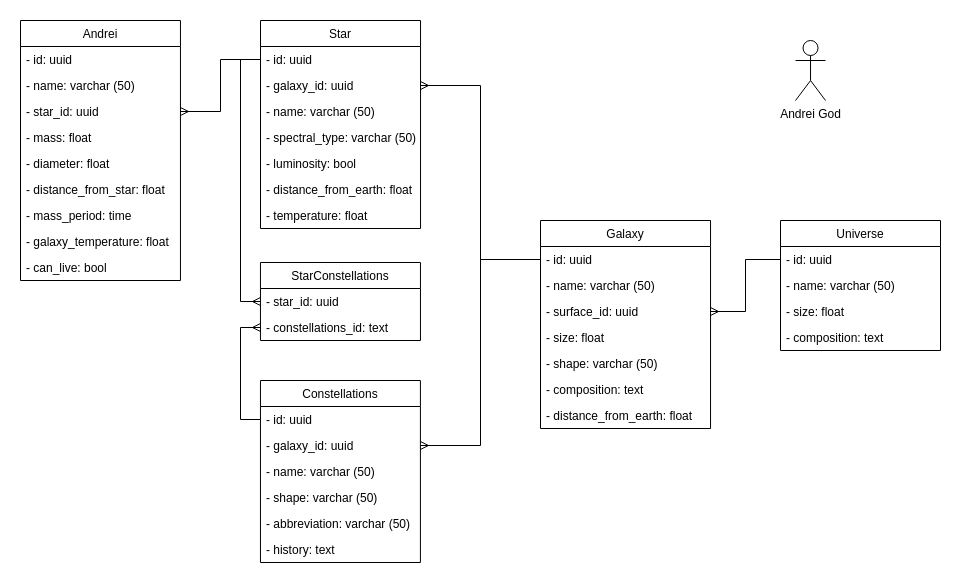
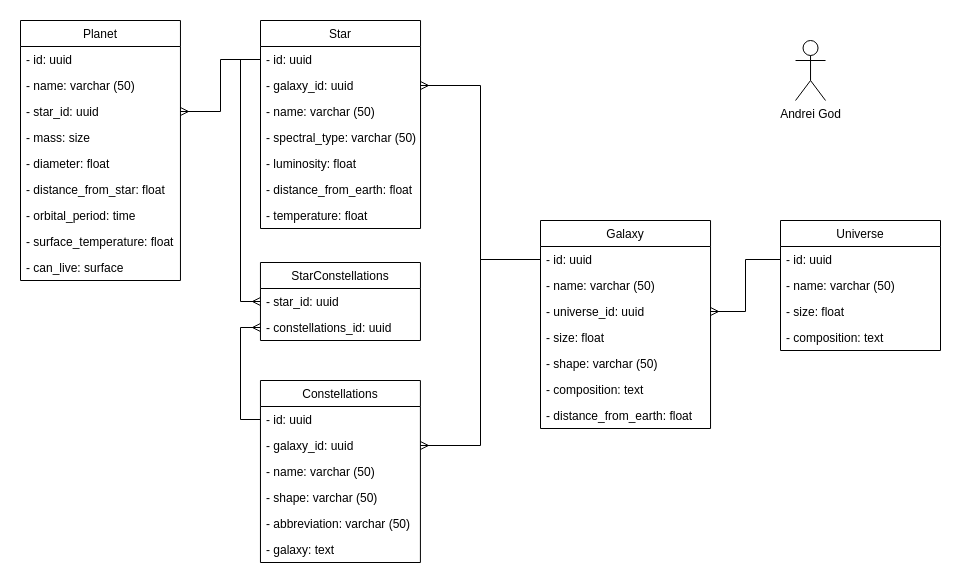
(100, 34) -> (100, 34)
(63, 138) -> (60, 138)
(317, 164) -> (320, 164)
(84, 216) -> (91, 216)
(110, 242) -> (115, 242)
(70, 268) -> (82, 268)
(599, 312) -> (600, 312)
(339, 328) -> (337, 328)
(312, 550) -> (308, 550)
